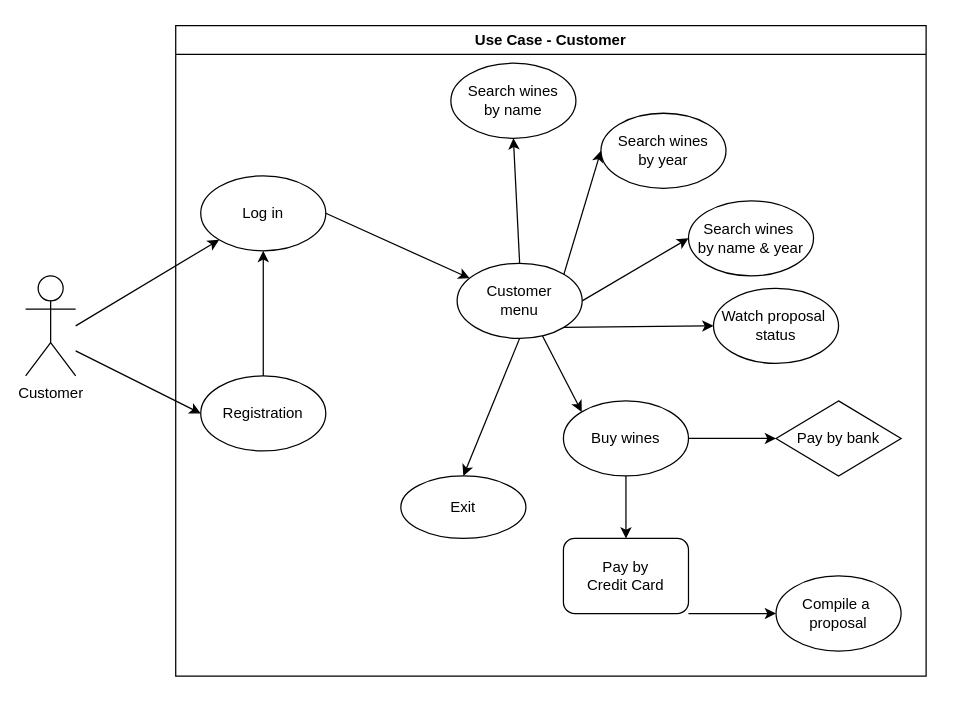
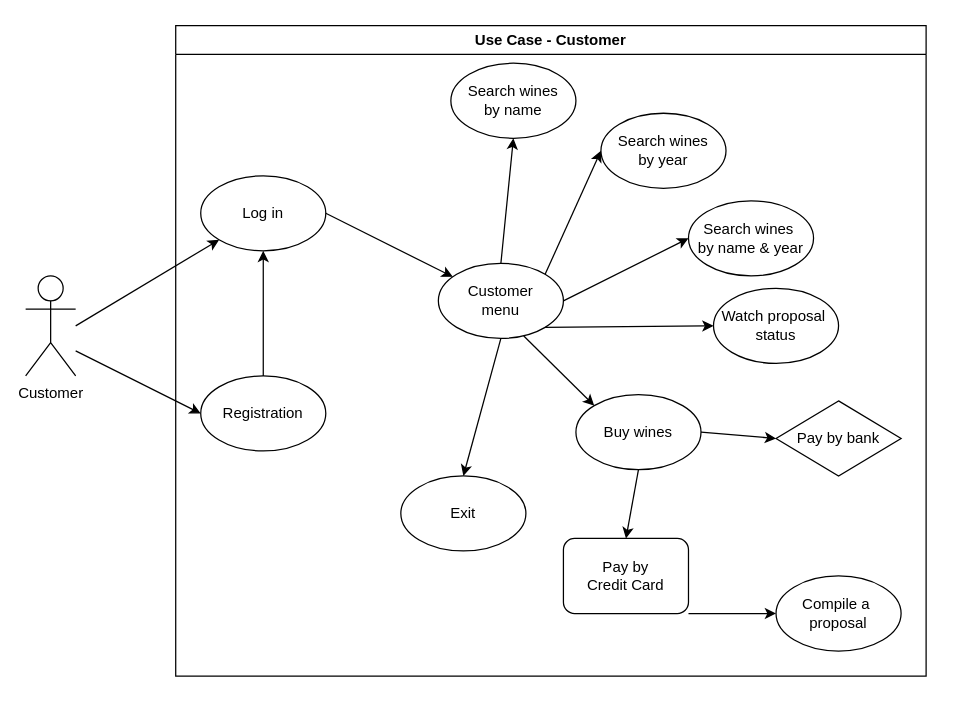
(519, 301) -> (501, 301)
(626, 438) -> (638, 432)
(463, 507) -> (463, 513)
